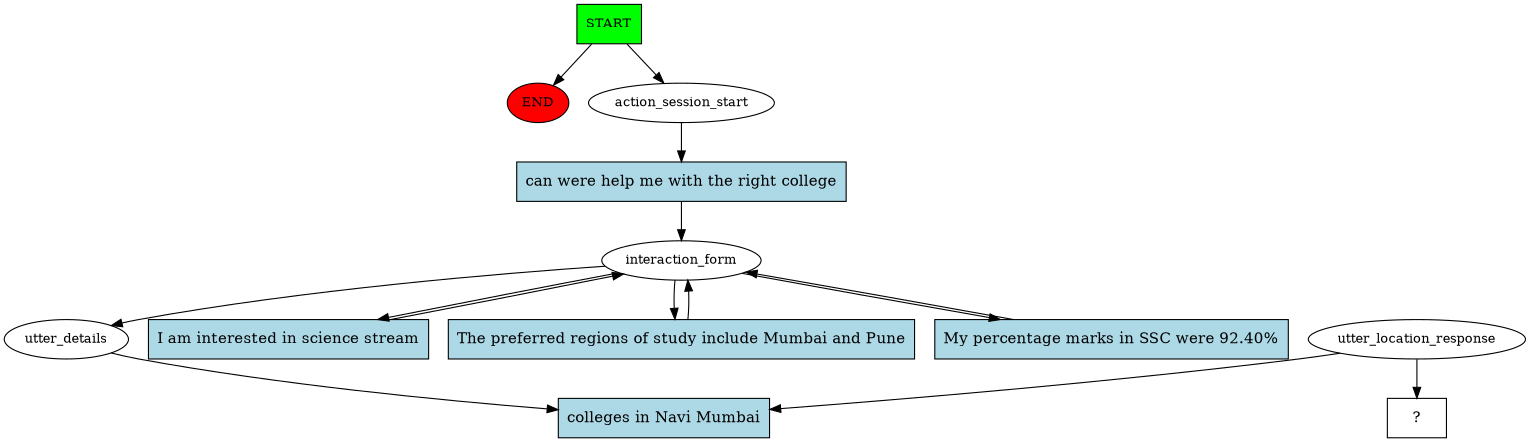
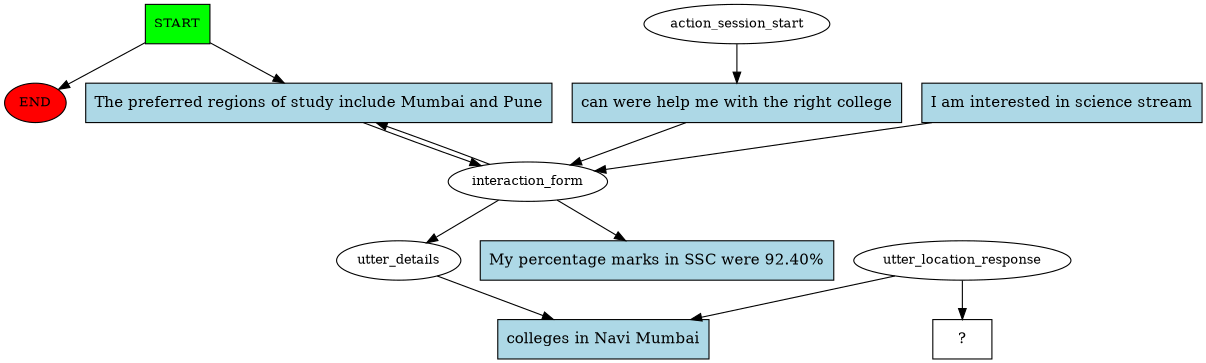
(642, 59) -> (242, 60)
(504, 295) -> none
(885, 297) -> none
